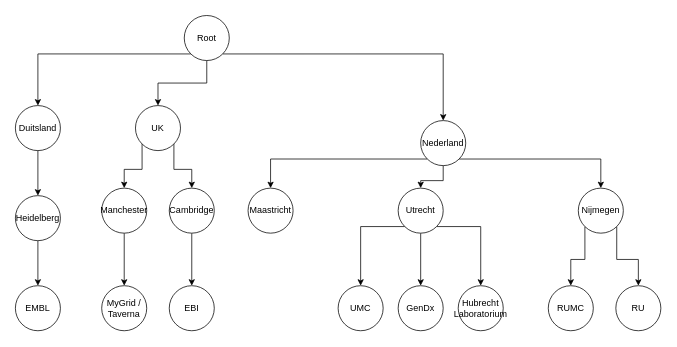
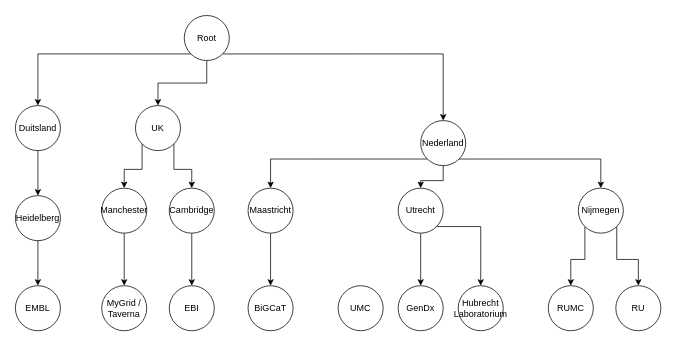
(360, 231) -> none
none -> (270, 256)
none -> (270, 308)
